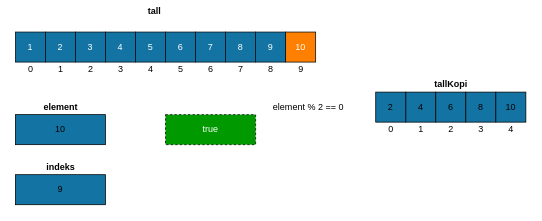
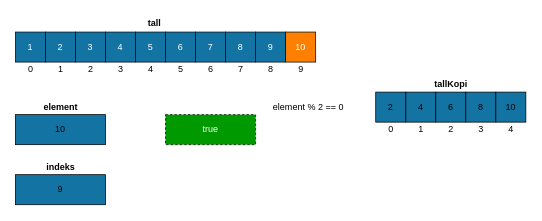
(154, 12) -> (154, 23)
